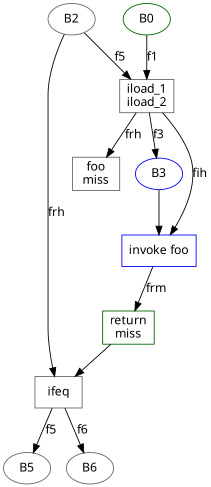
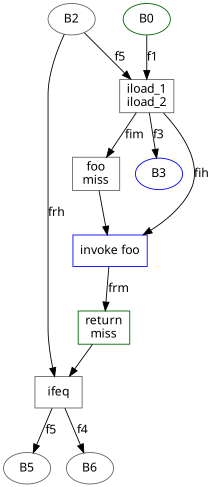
(134, 135) -> (135, 135)
(159, 208) -> (102, 208)
(83, 430) -> (83, 430)
